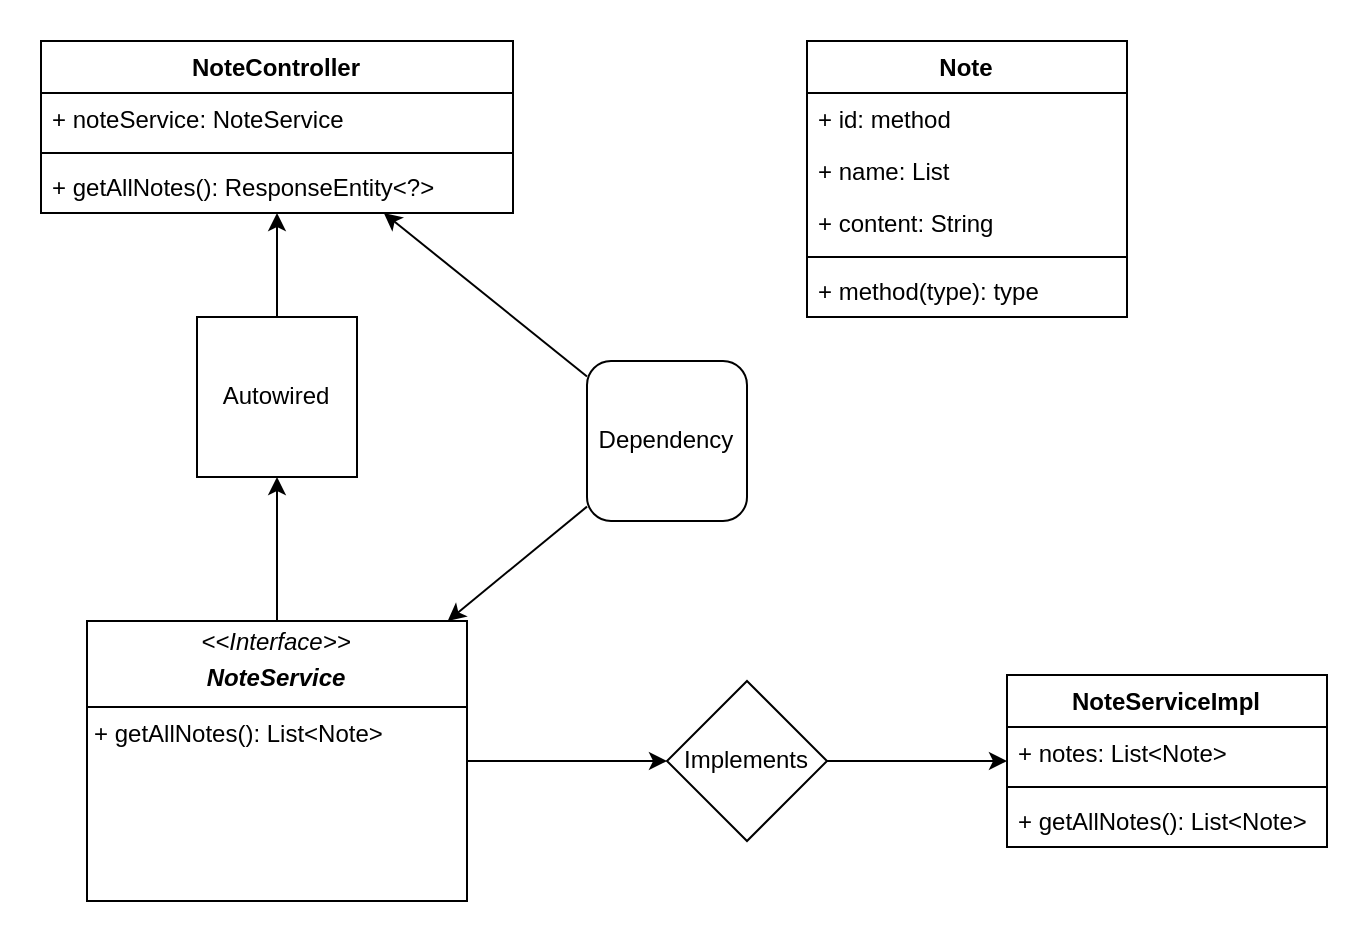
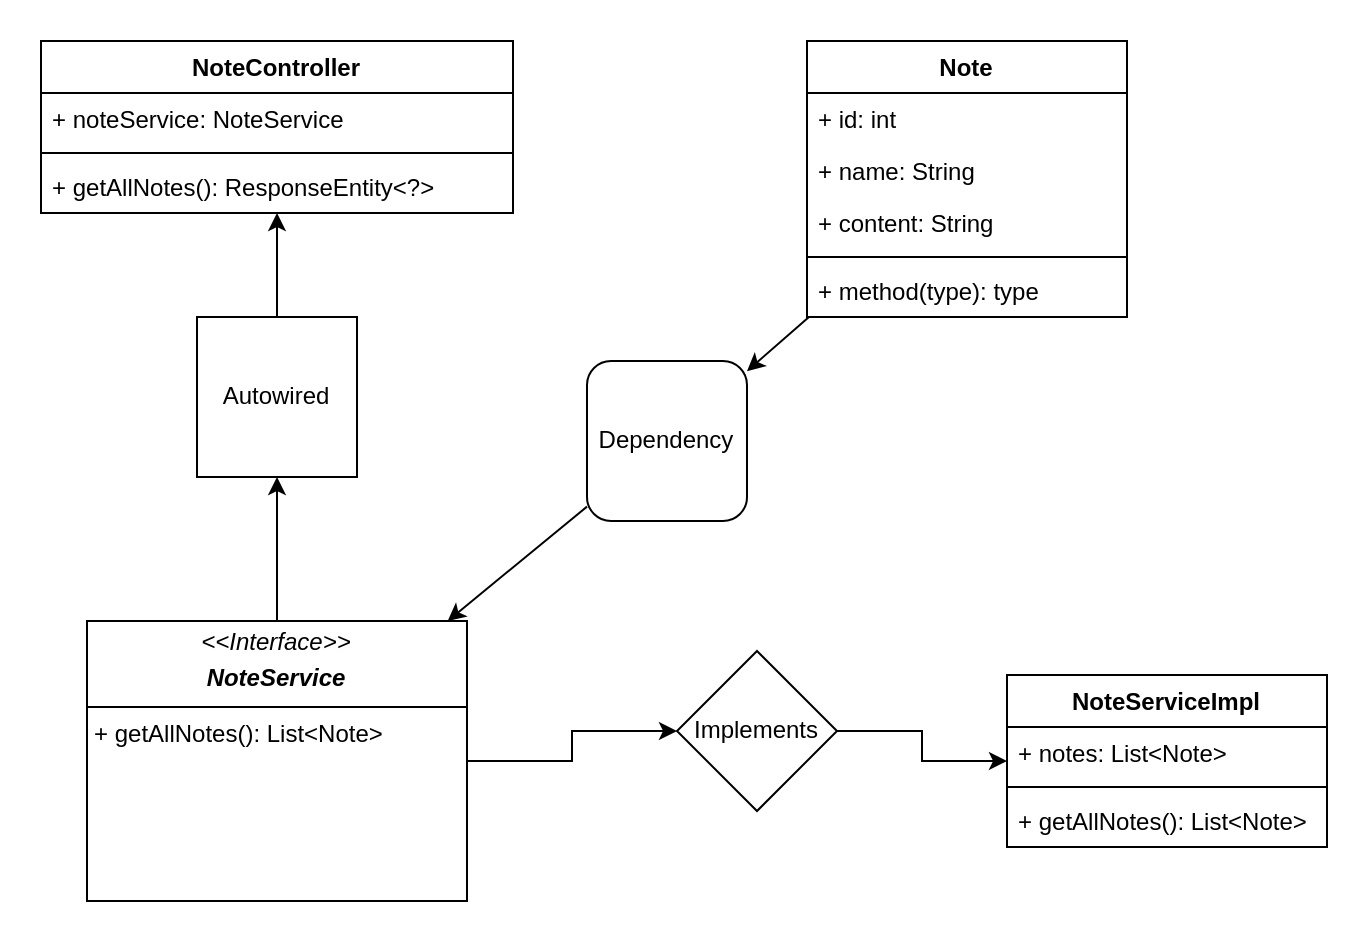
(887, 121) -> (864, 121)
(887, 173) -> (901, 173)
(490, 299) -> none
none -> (782, 341)
(747, 761) -> (757, 731)
